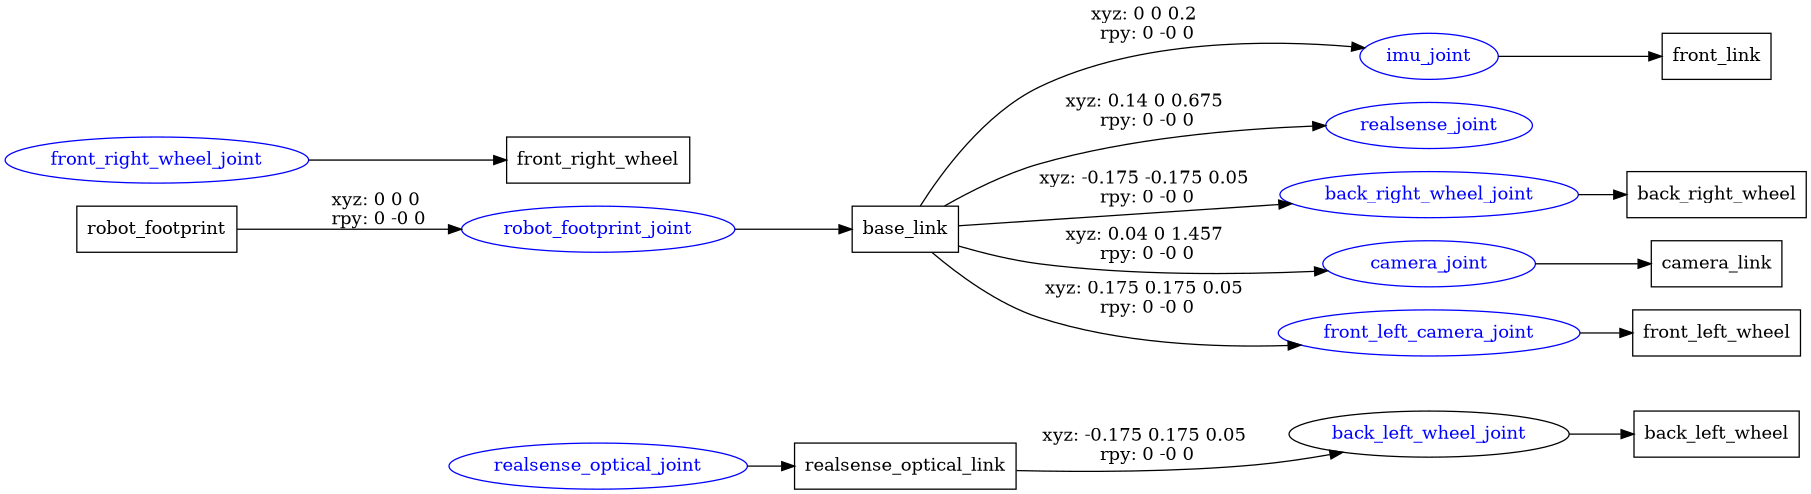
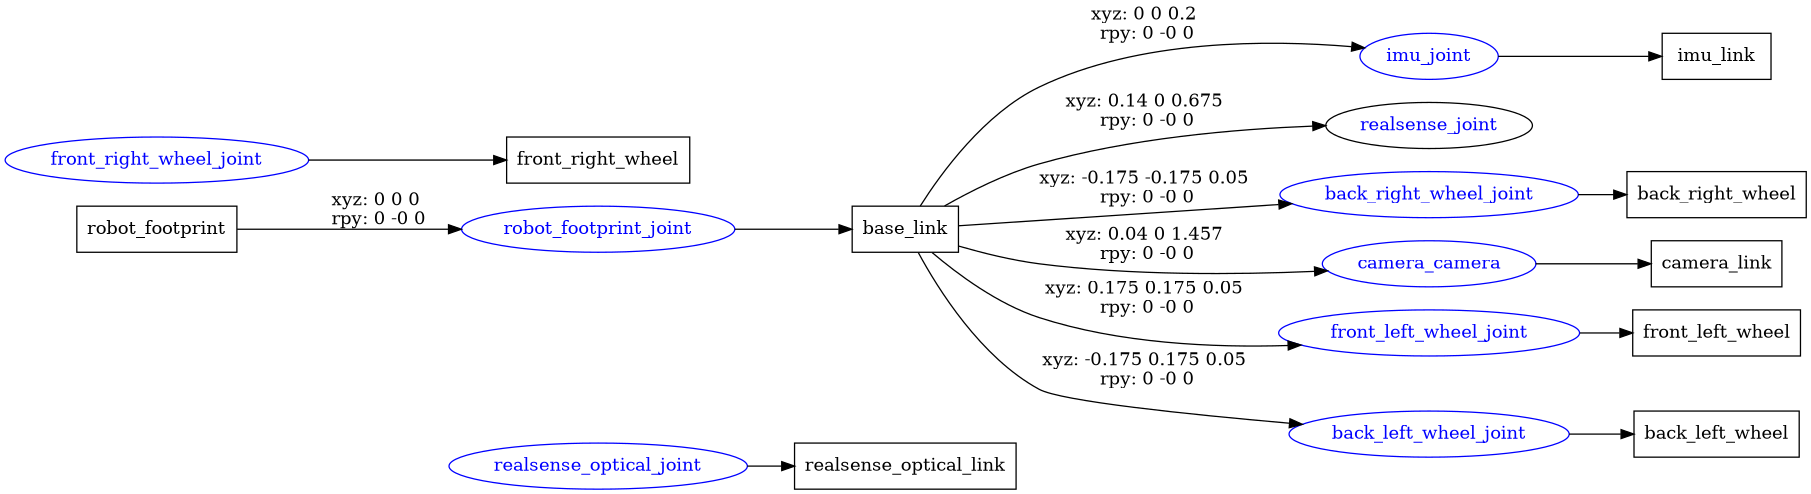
(1717, 56) -> (1717, 56)
(1429, 125) -> (1429, 125)
(1429, 264) -> (1429, 264)
(1429, 333) -> (1429, 333)
(1429, 434) -> (1429, 434)
(1174, 470) -> (1072, 398)
